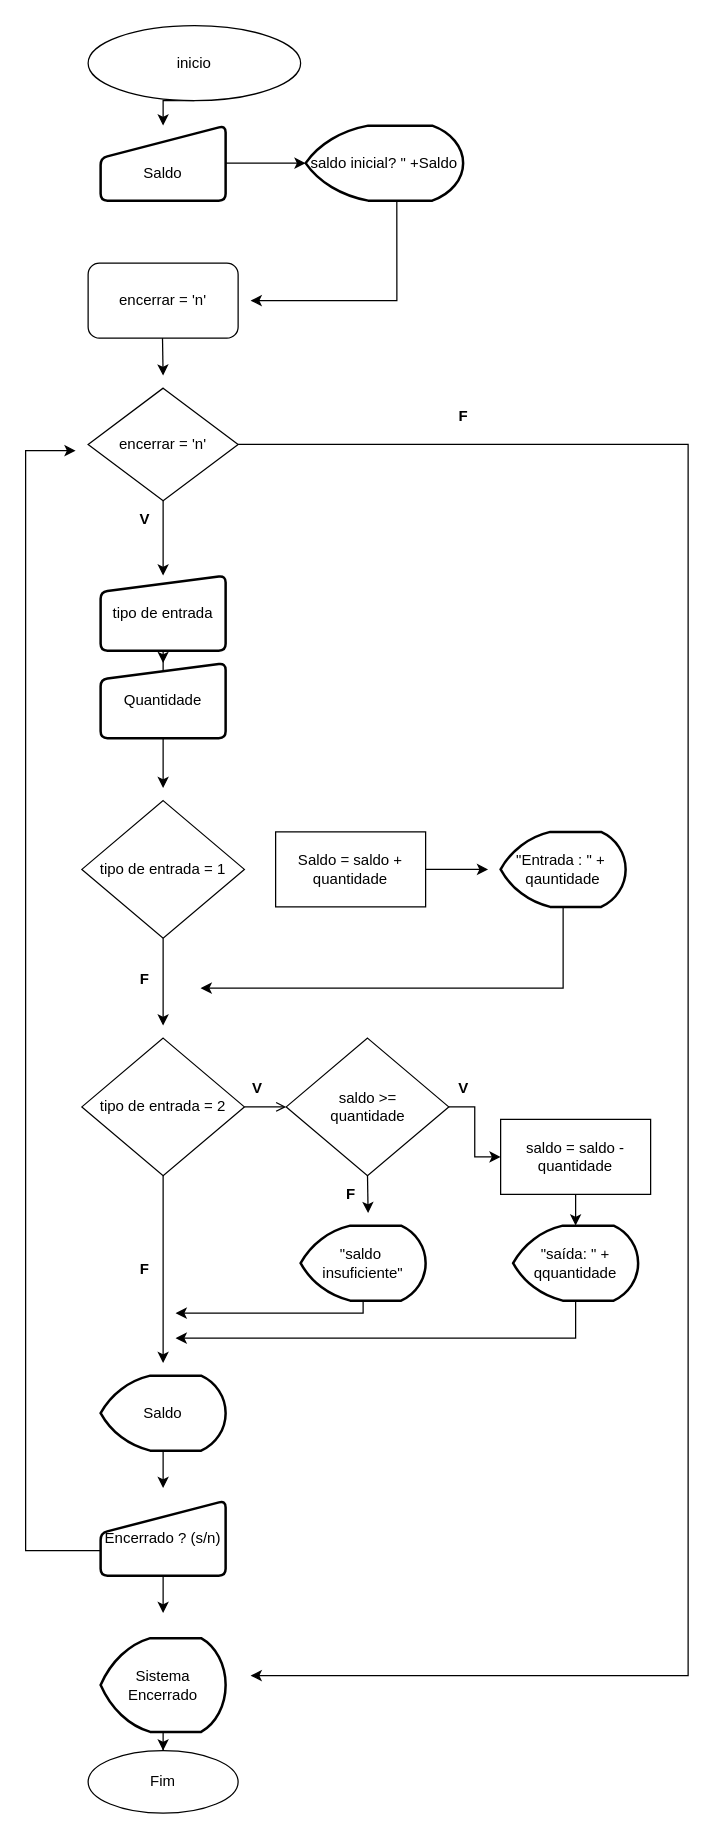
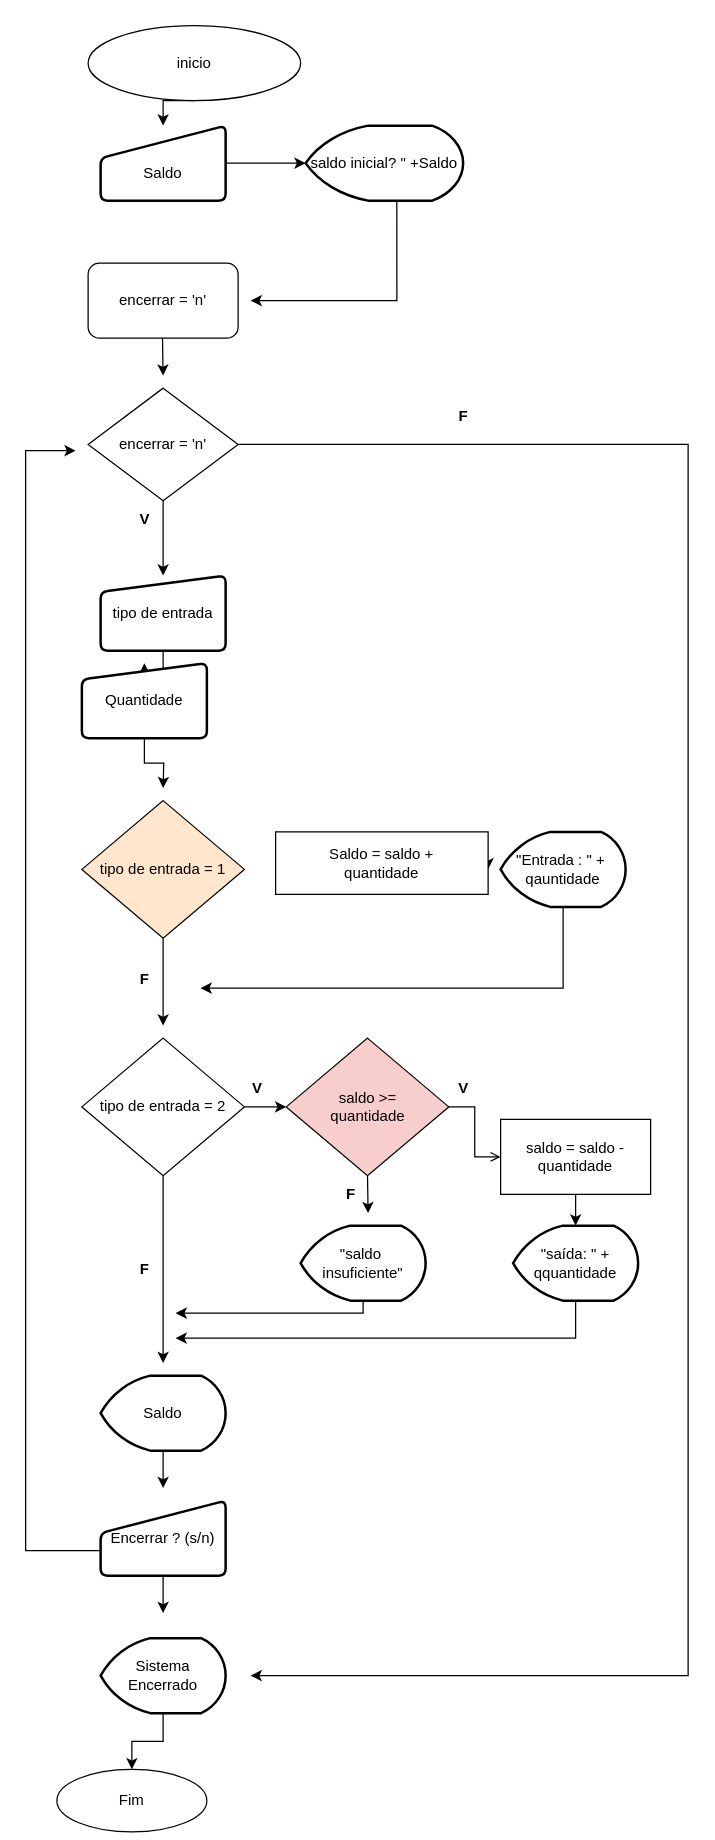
(163, 701) -> (144, 701)
(163, 869) -> (163, 869)
(351, 869) -> (382, 863)
(278, 1107) -> (276, 1107)
(368, 1107) -> (368, 1107)
(491, 1157) -> (492, 1157)
(163, 1538) -> (163, 1538)
(163, 1685) -> (163, 1676)
(163, 1782) -> (132, 1801)
